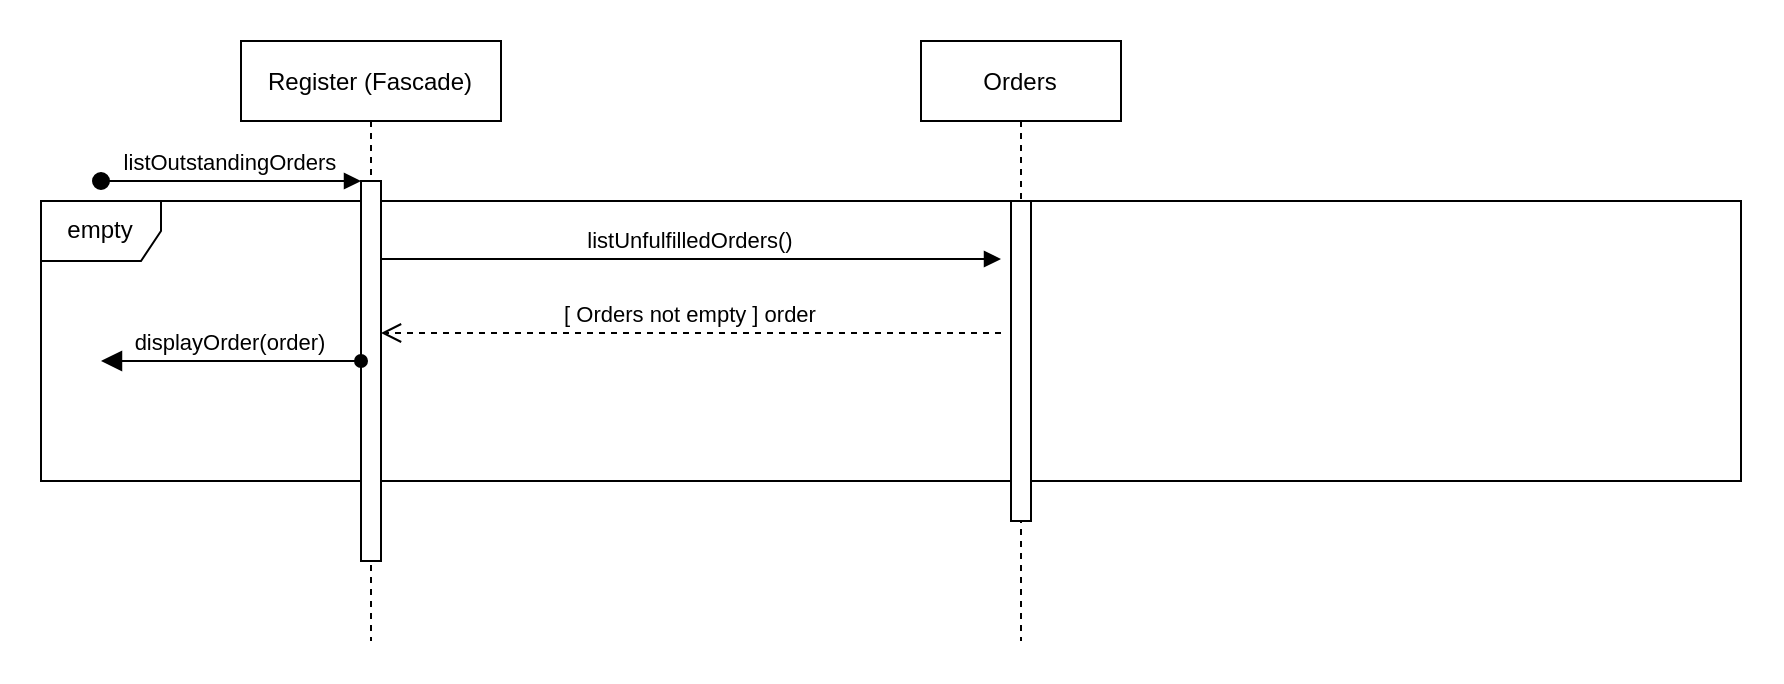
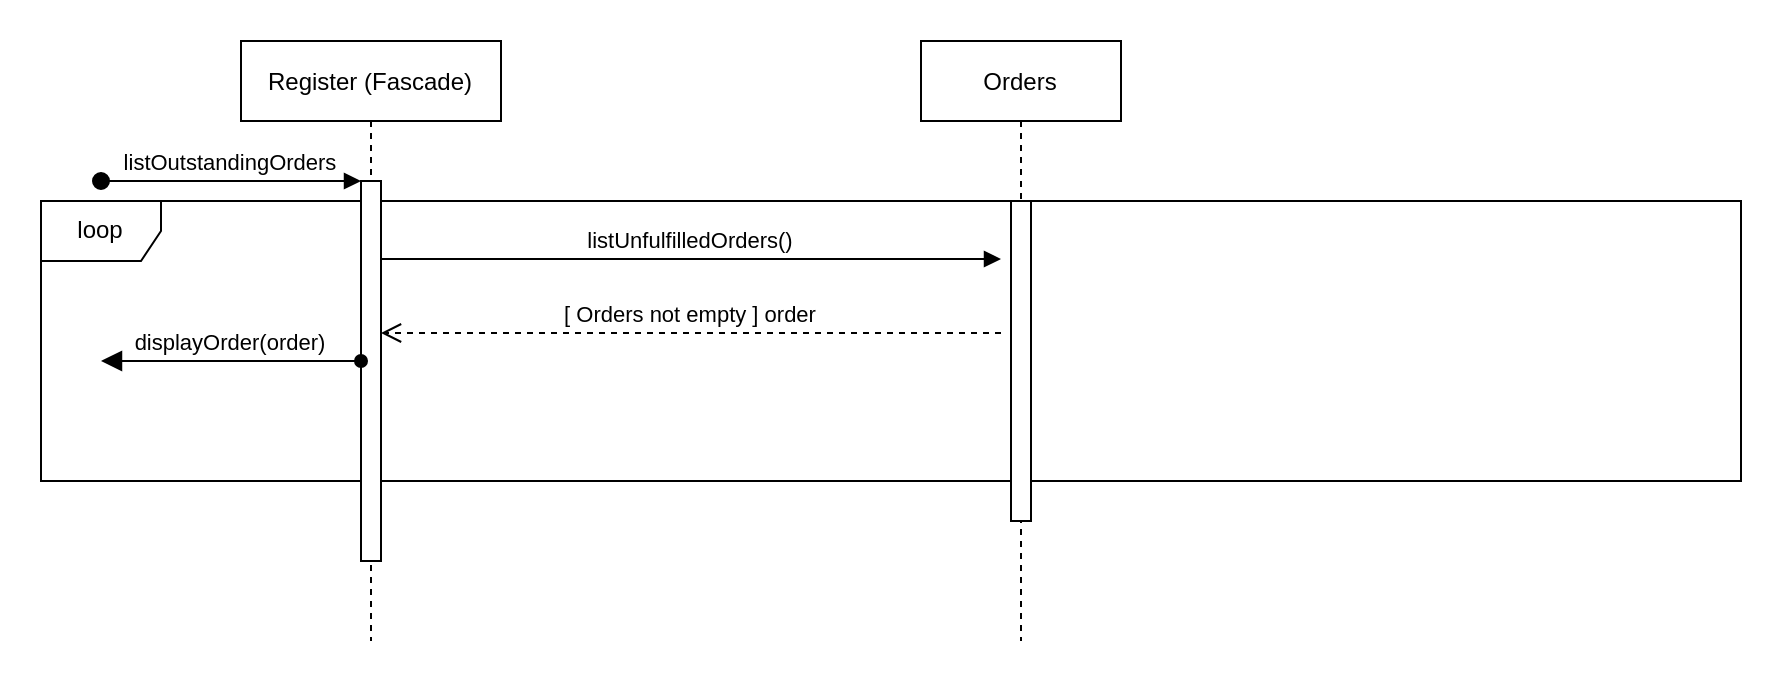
(101, 231) -> (101, 231)
